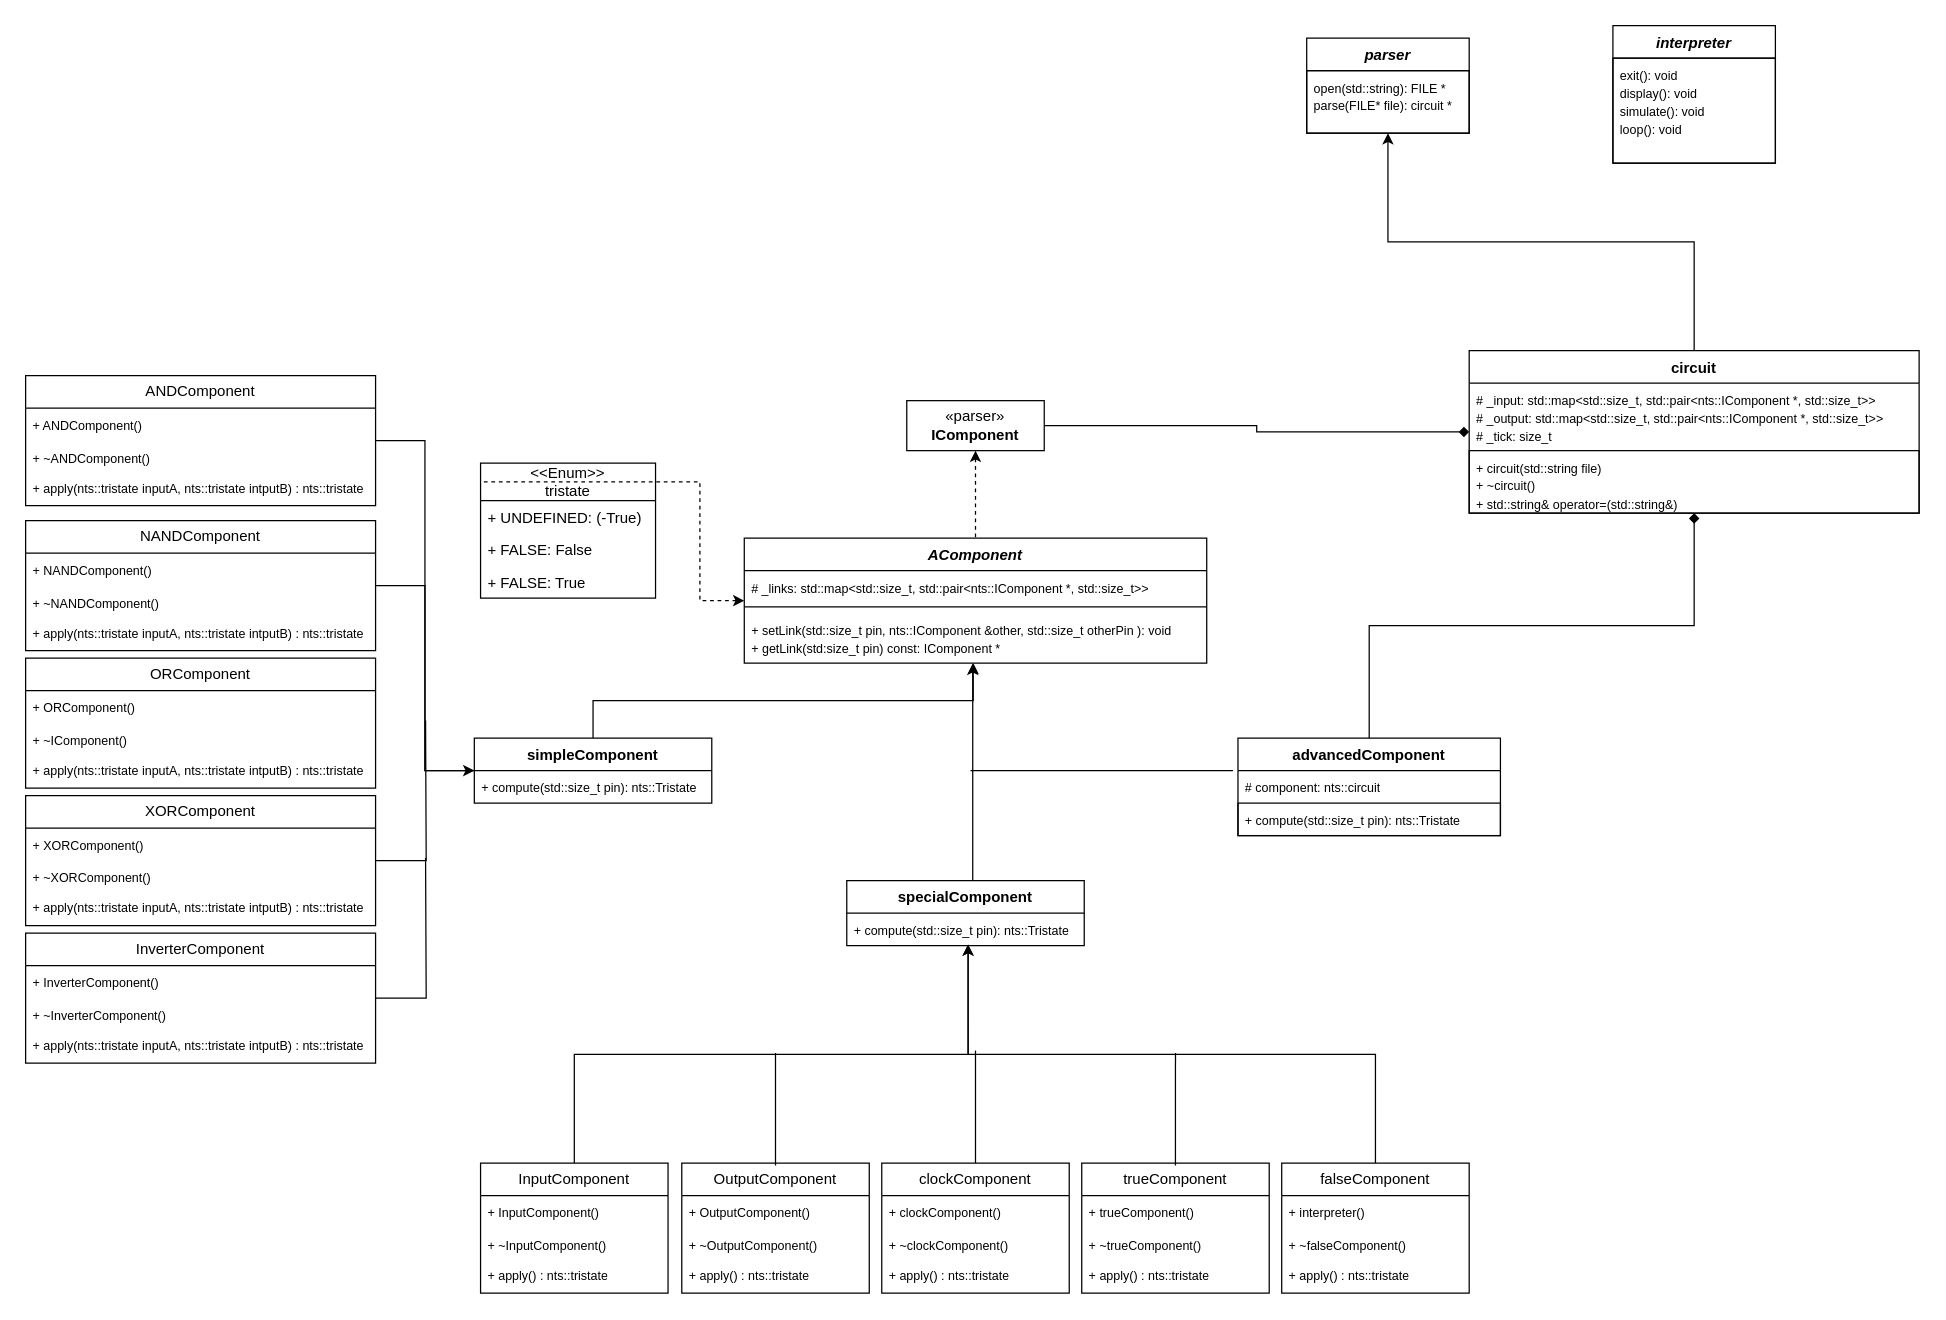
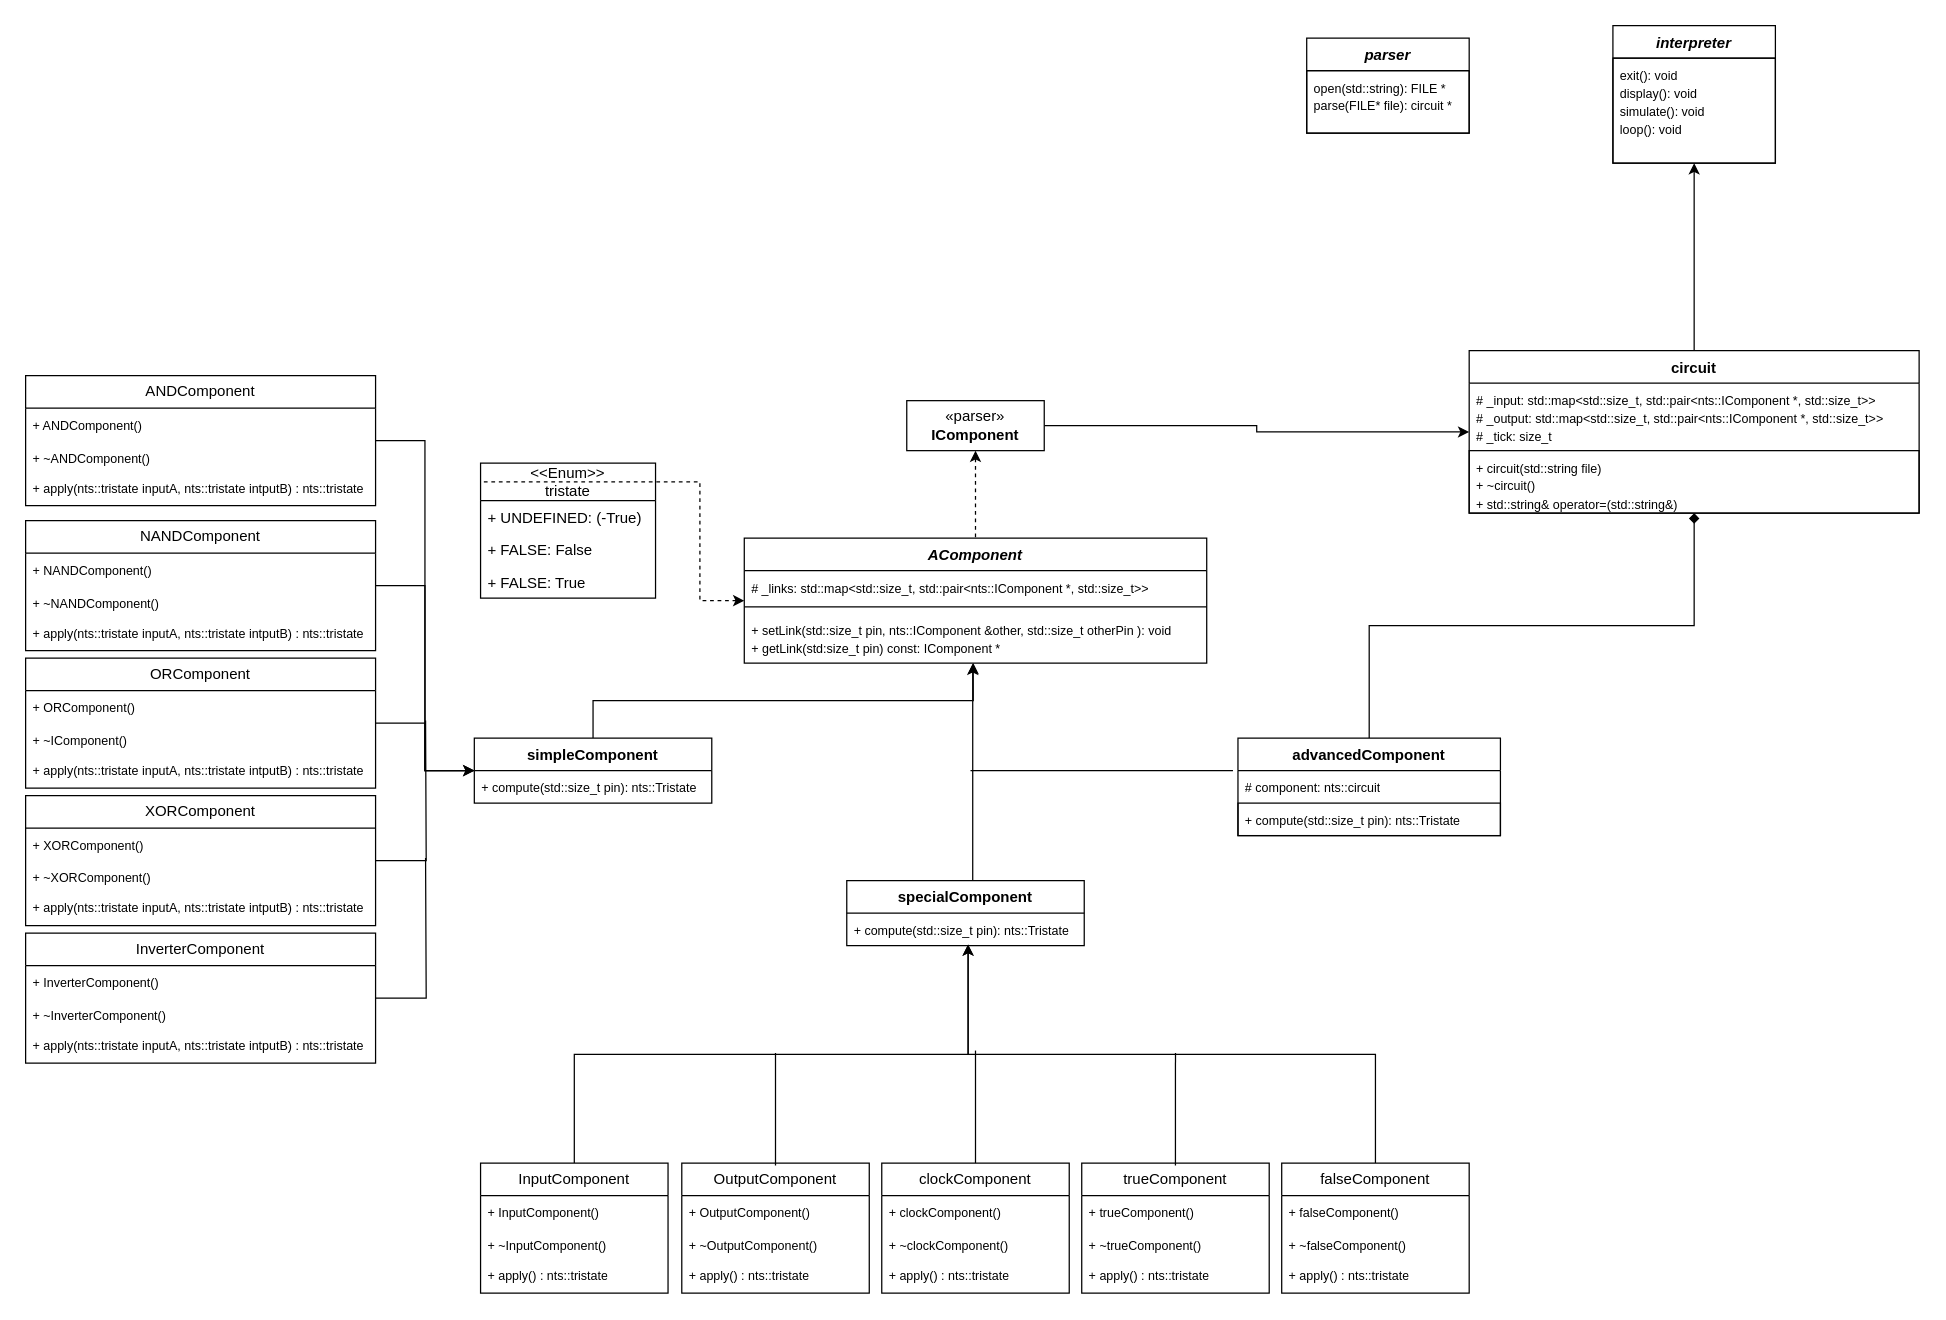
none -> (1694, 205)
(1490, 242) -> none
(1458, 432) -> (1459, 432)
none -> (399, 723)
(1348, 1213) -> (1361, 1213)
